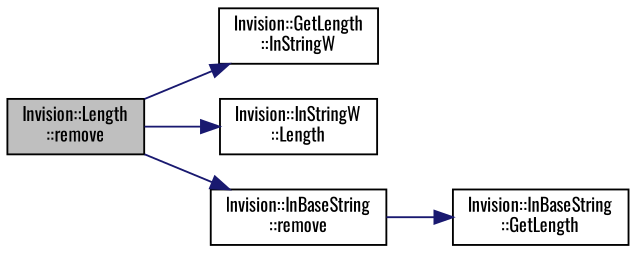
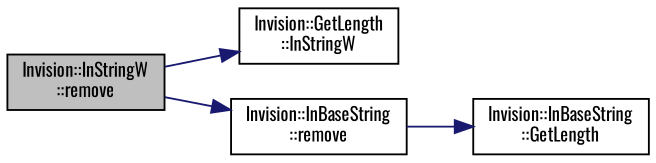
(76, 127) -> (86, 82)
(299, 127) -> none
